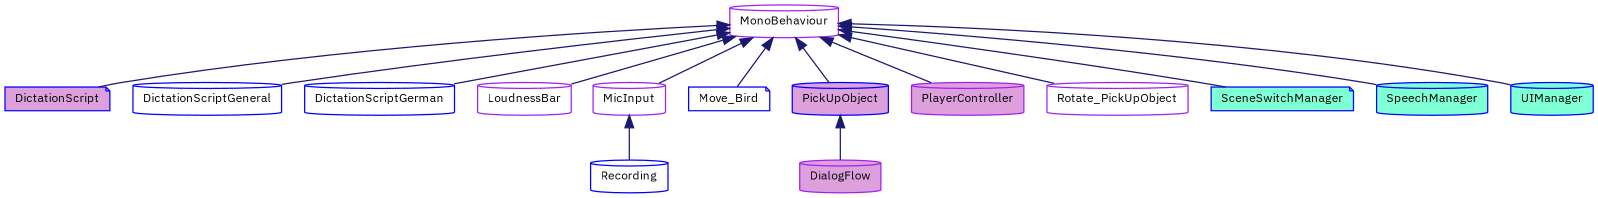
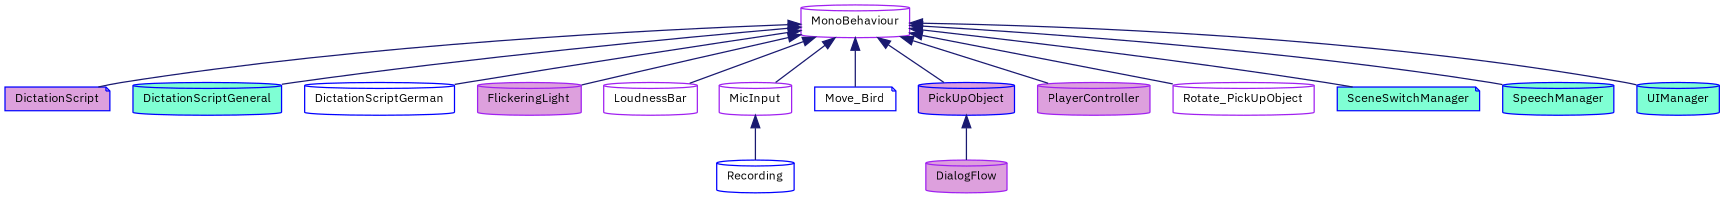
(207, 99) -> (207, 99)
none -> (529, 99)
